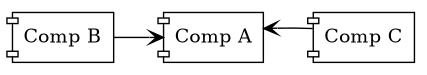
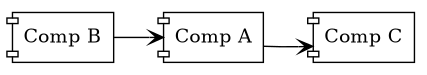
(295, 28) -> (281, 47)
